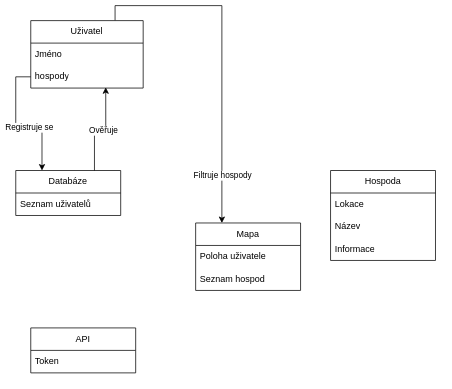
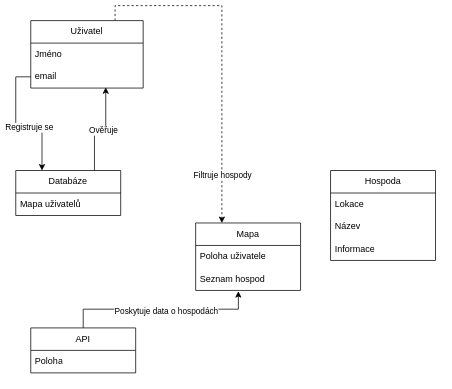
(222, 29) -> (222, 29)
(53, 77) -> (45, 77)
(57, 204) -> (52, 204)
none -> (158, 309)
(47, 362) -> (49, 362)
